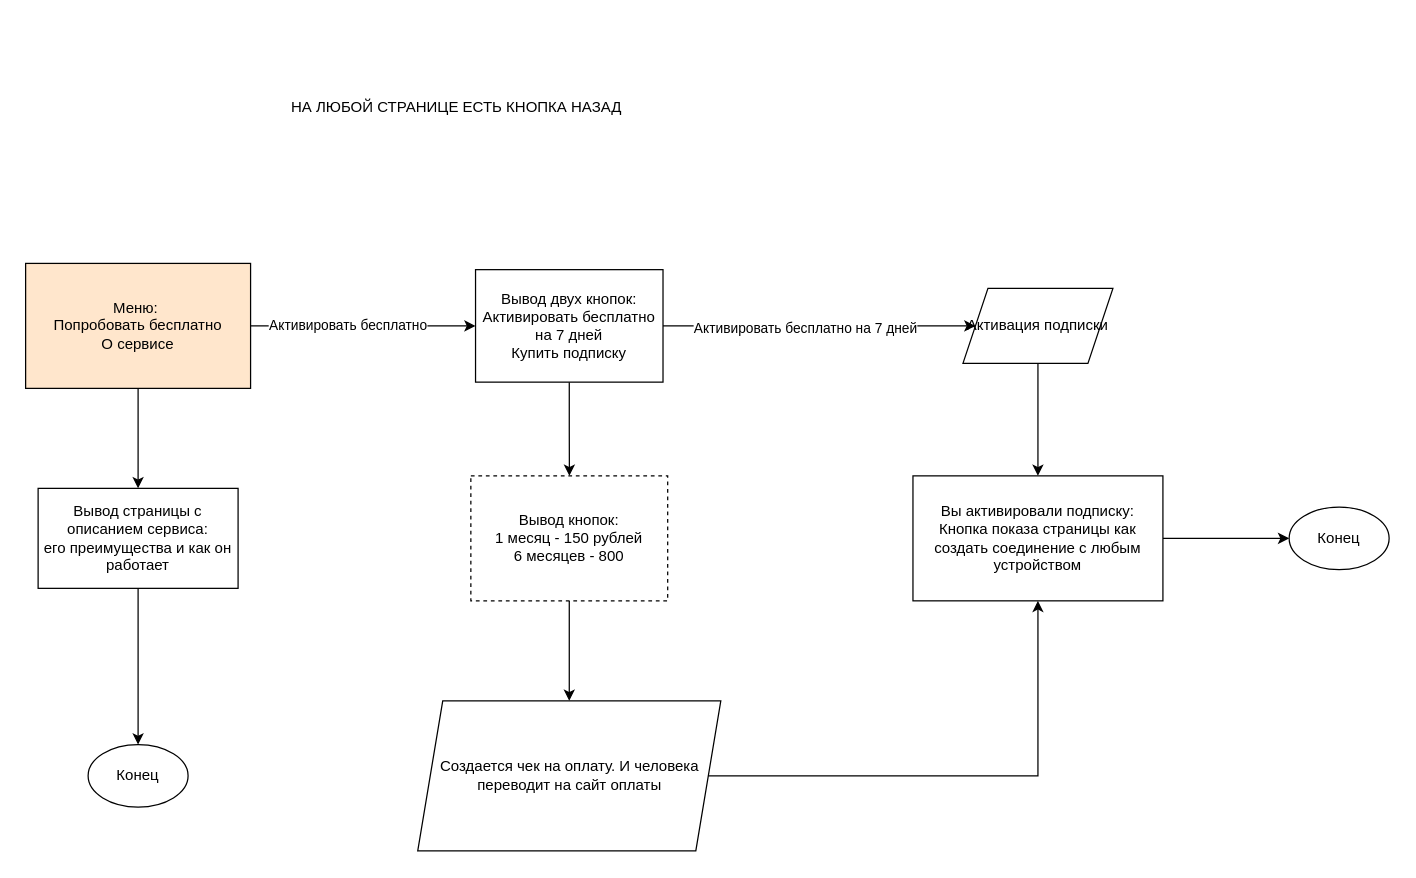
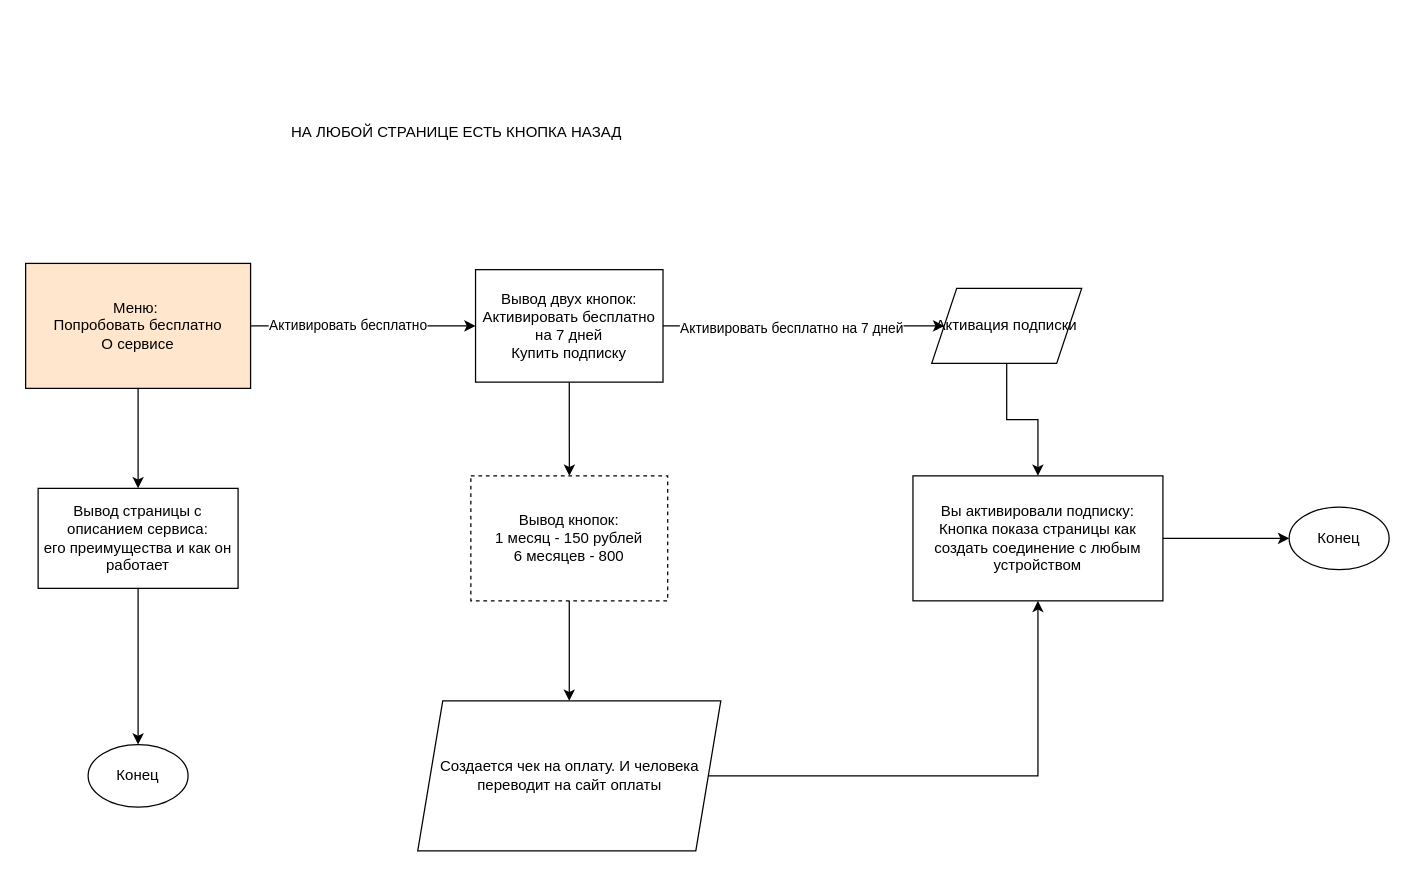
(457, 107) -> (457, 132)
(1038, 326) -> (1007, 326)
